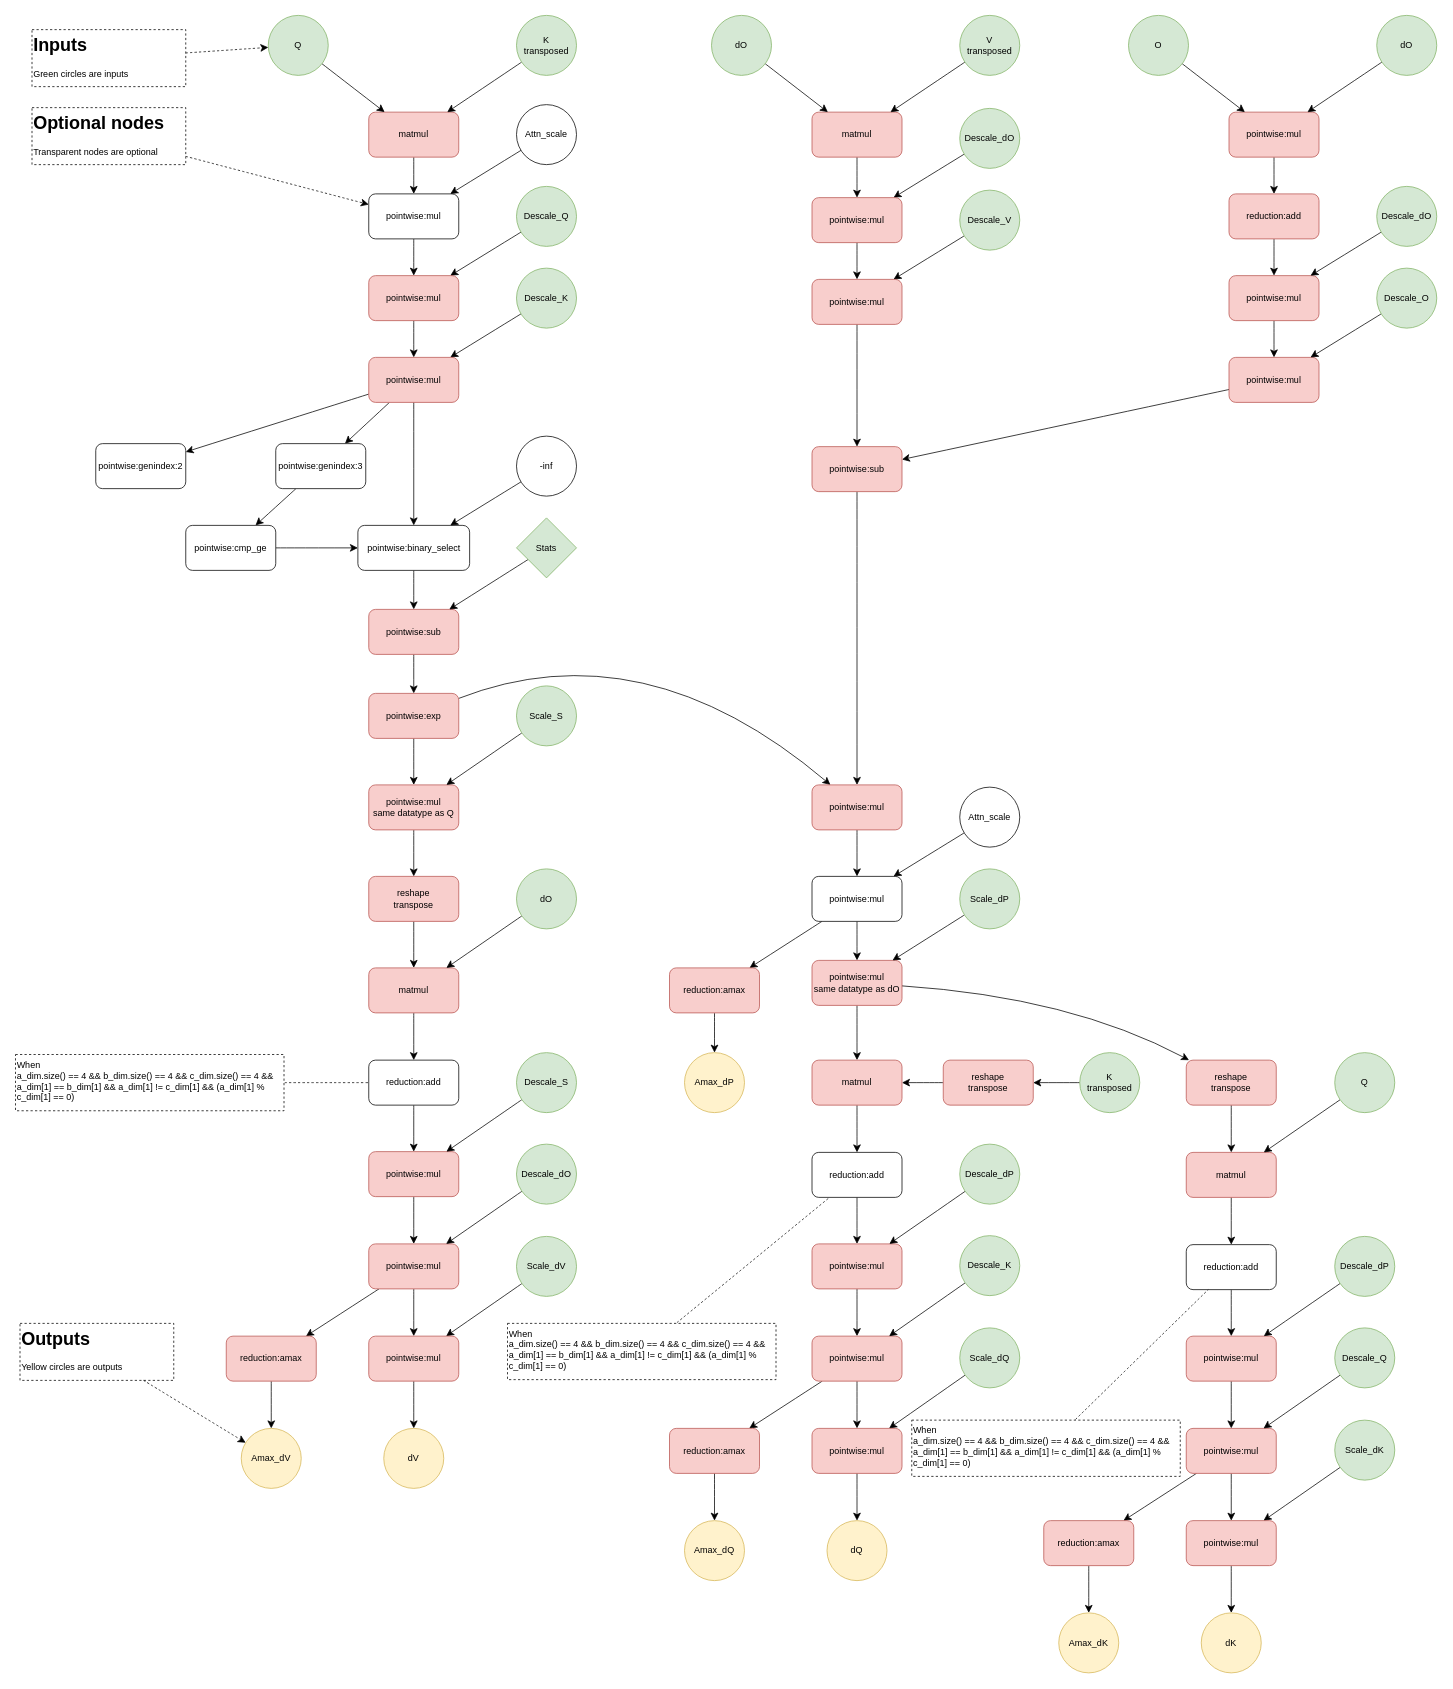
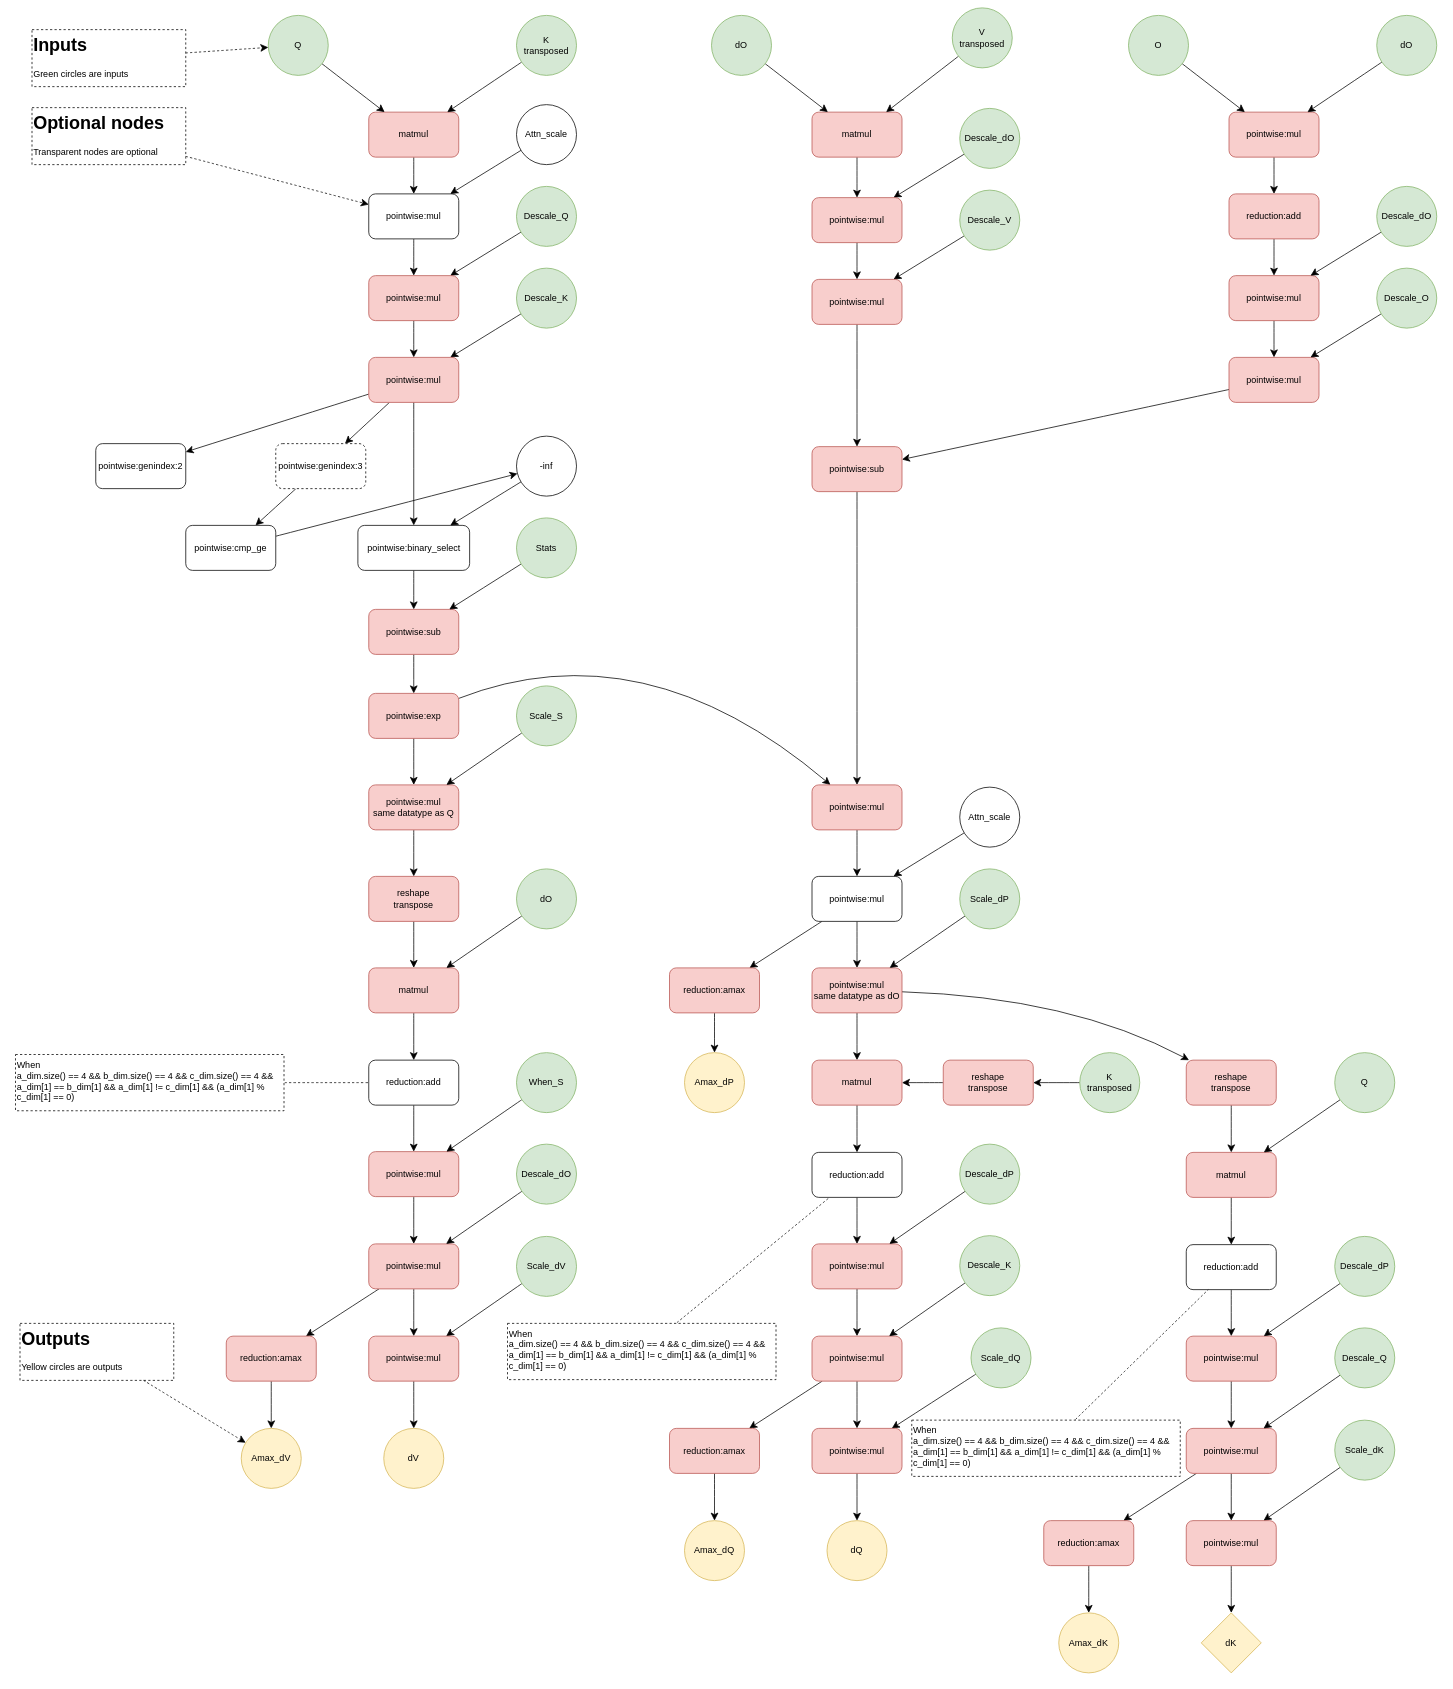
(990, 45) -> (982, 38)
(321, 466) -> (321, 466)
(350, 548) -> (394, 506)
(546, 548) -> (546, 548)
(857, 983) -> (857, 990)
(546, 1083) -> (546, 1083)
(990, 1358) -> (1001, 1358)
(1231, 1643) -> (1231, 1643)
